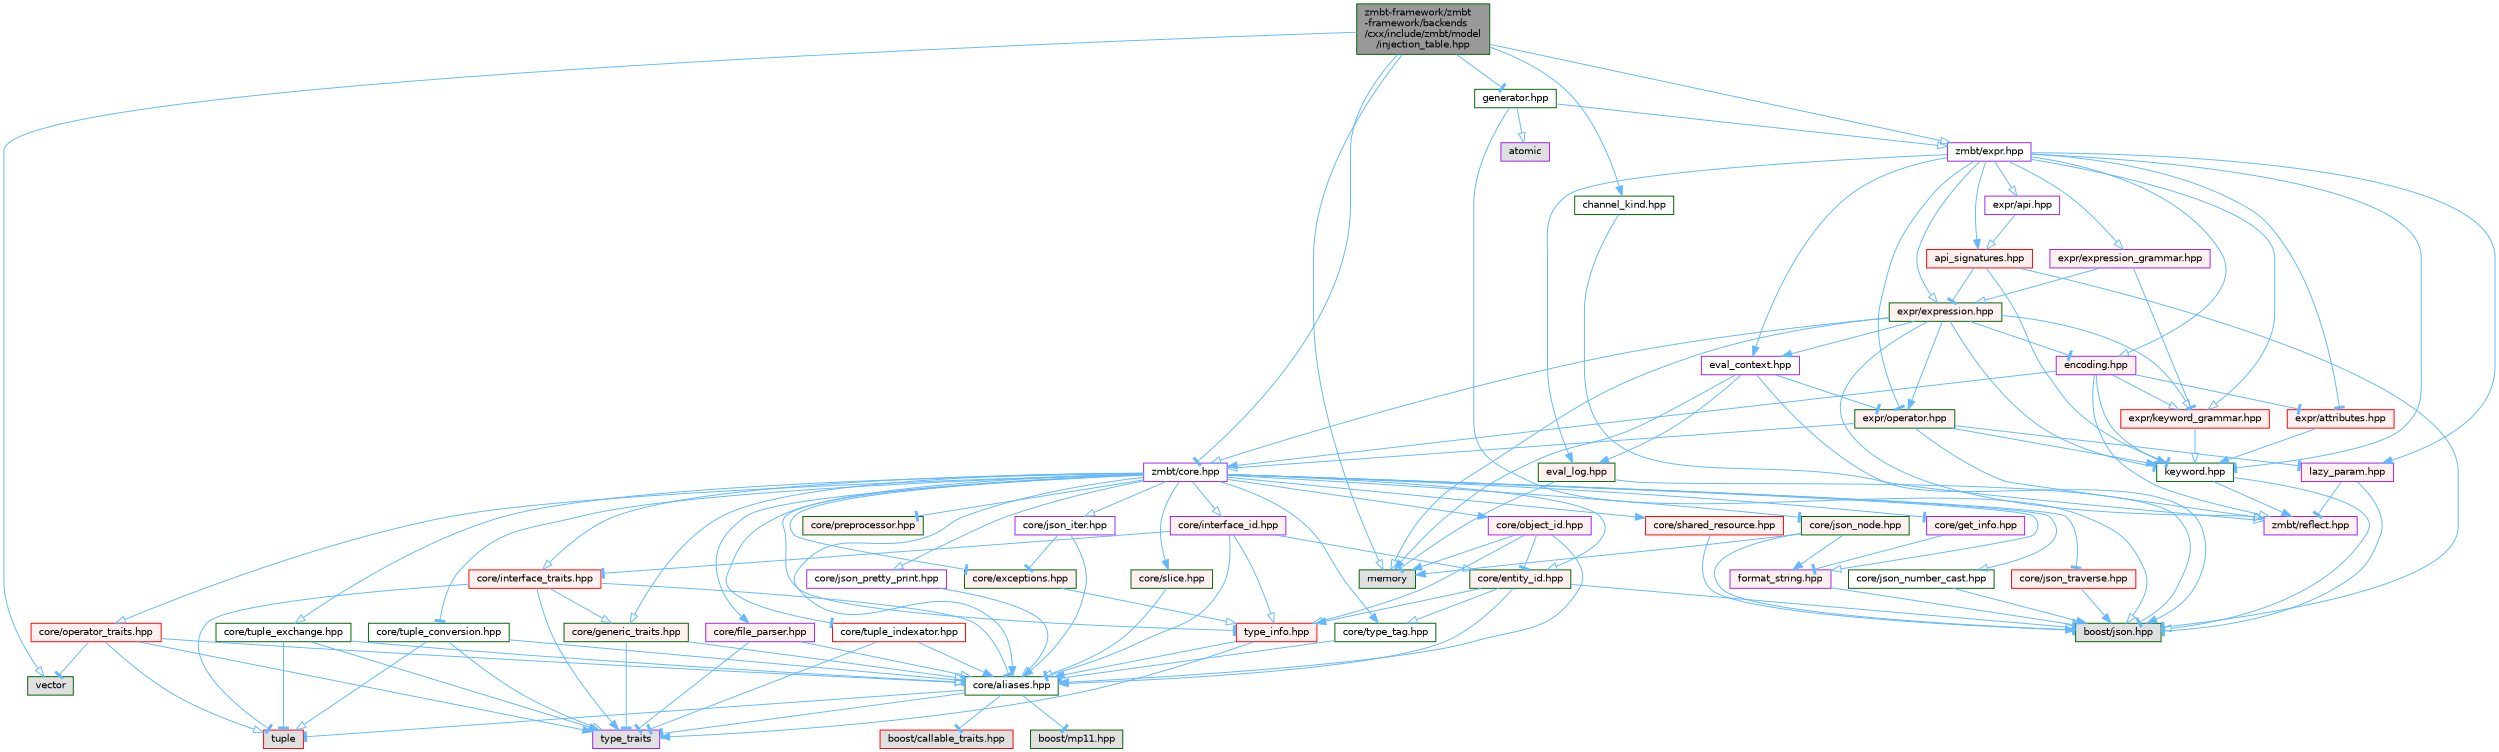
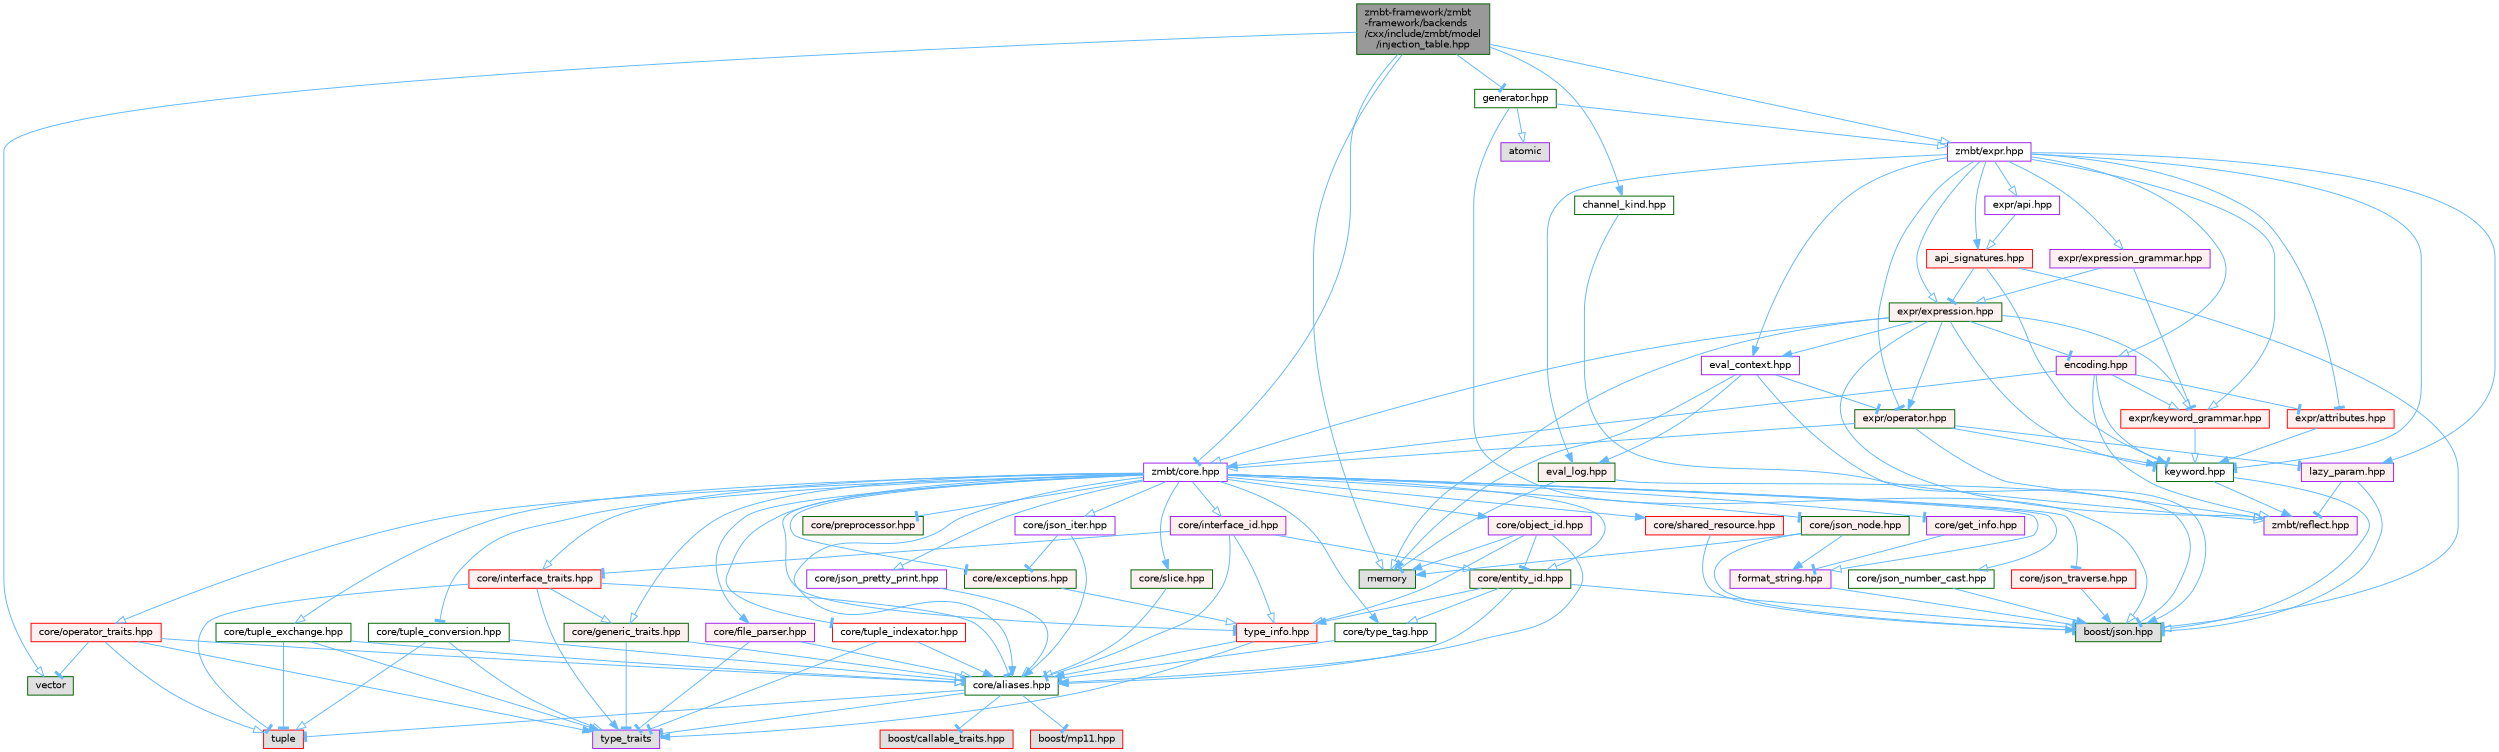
(1077, 739) -> (1077, 739)
